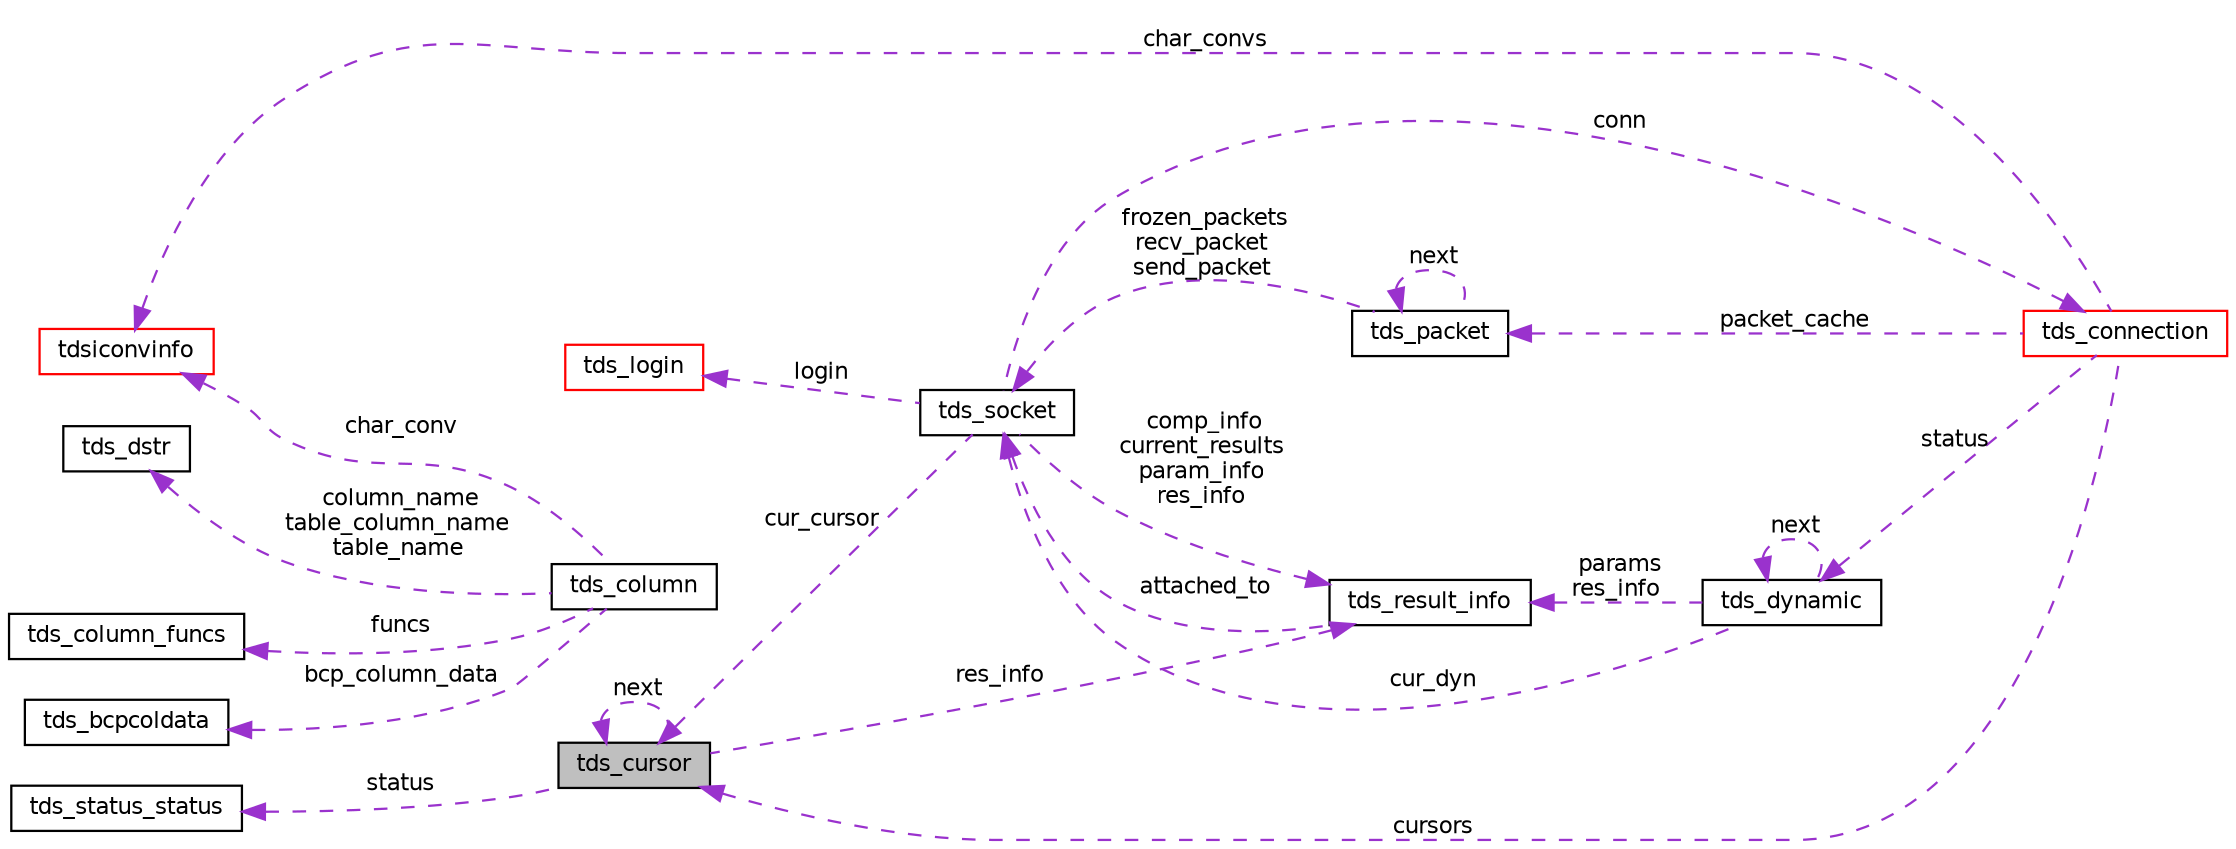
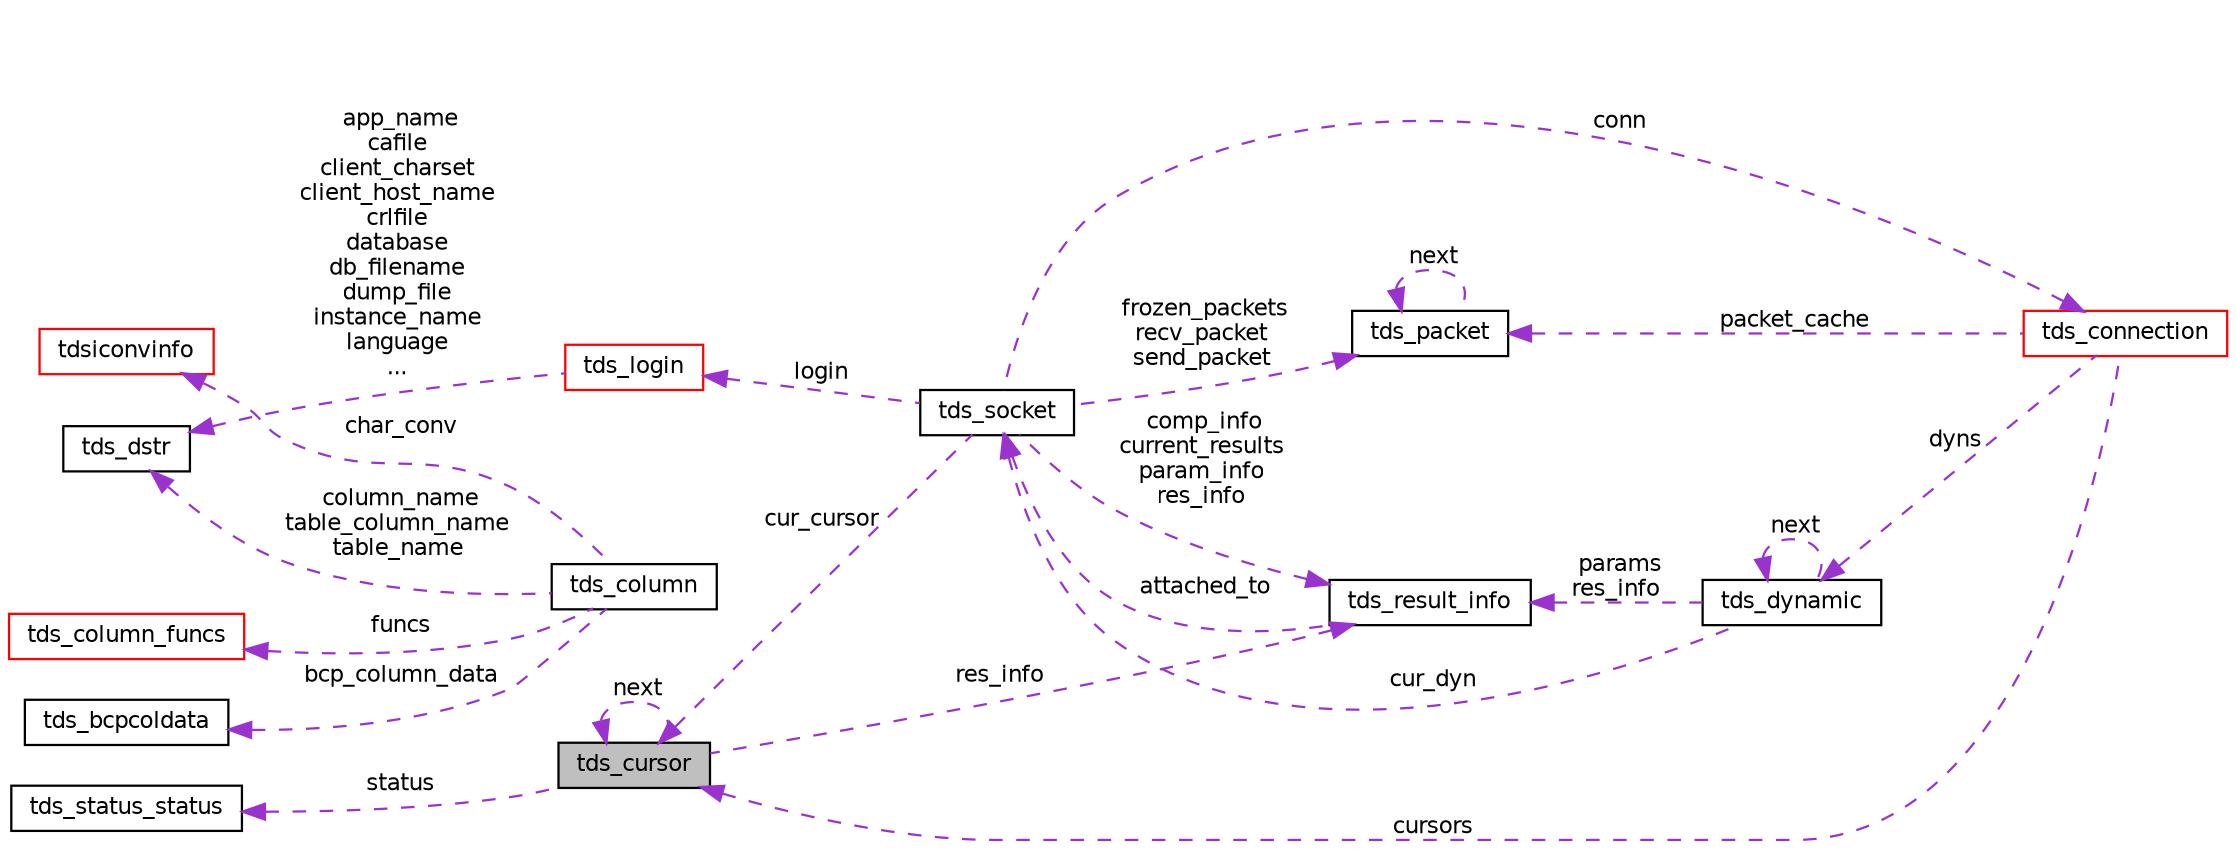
(1118, 53) -> none
(1187, 281) -> (1205, 387)
none -> (388, 394)
(1952, 441) -> (1952, 441)
(127, 636) -> (127, 636)
